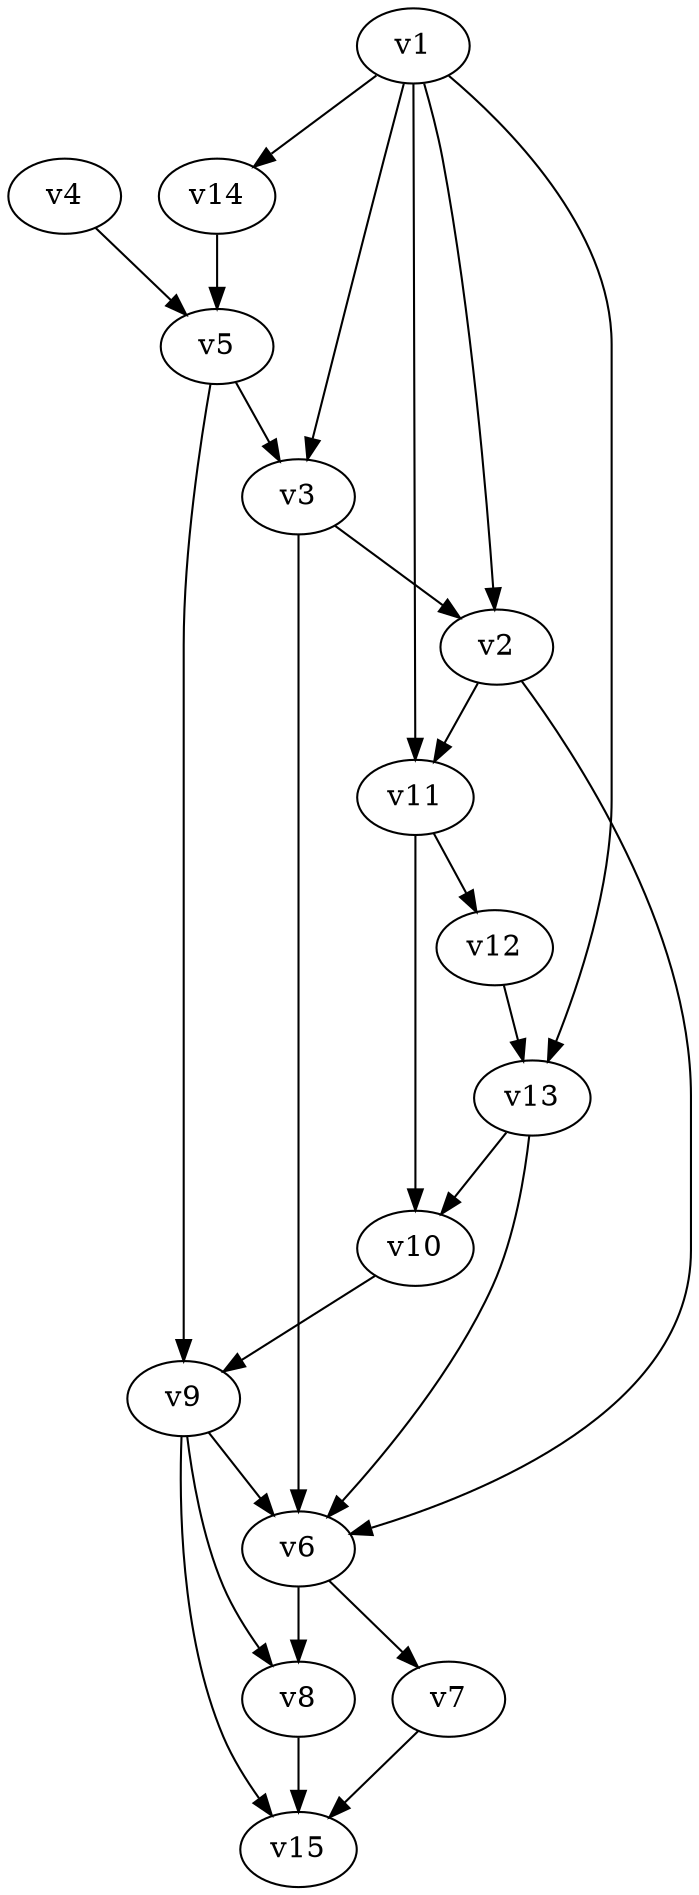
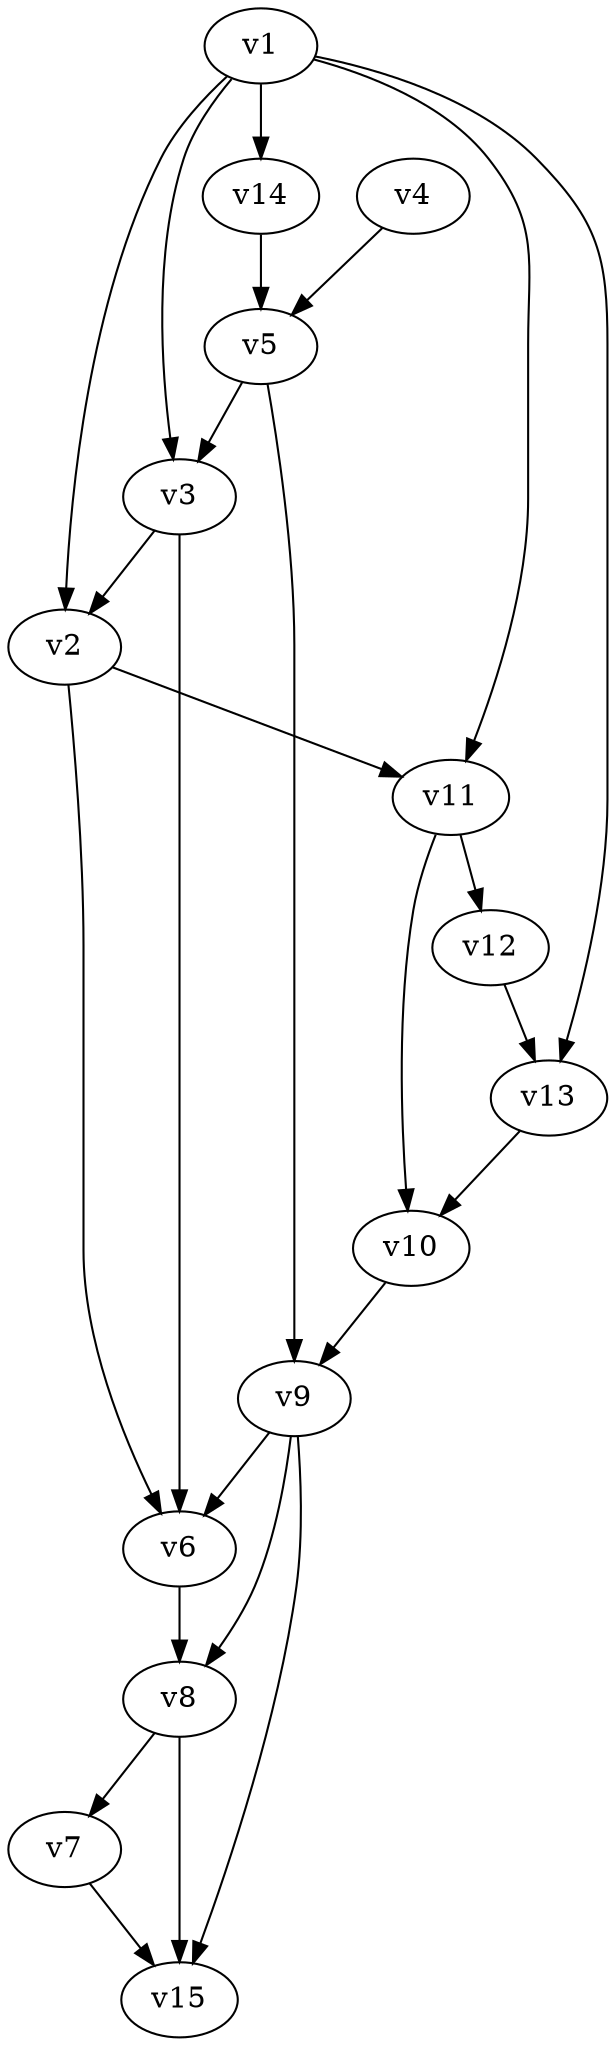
(467, 1334) -> none
(366, 1617) -> (129, 1766)
